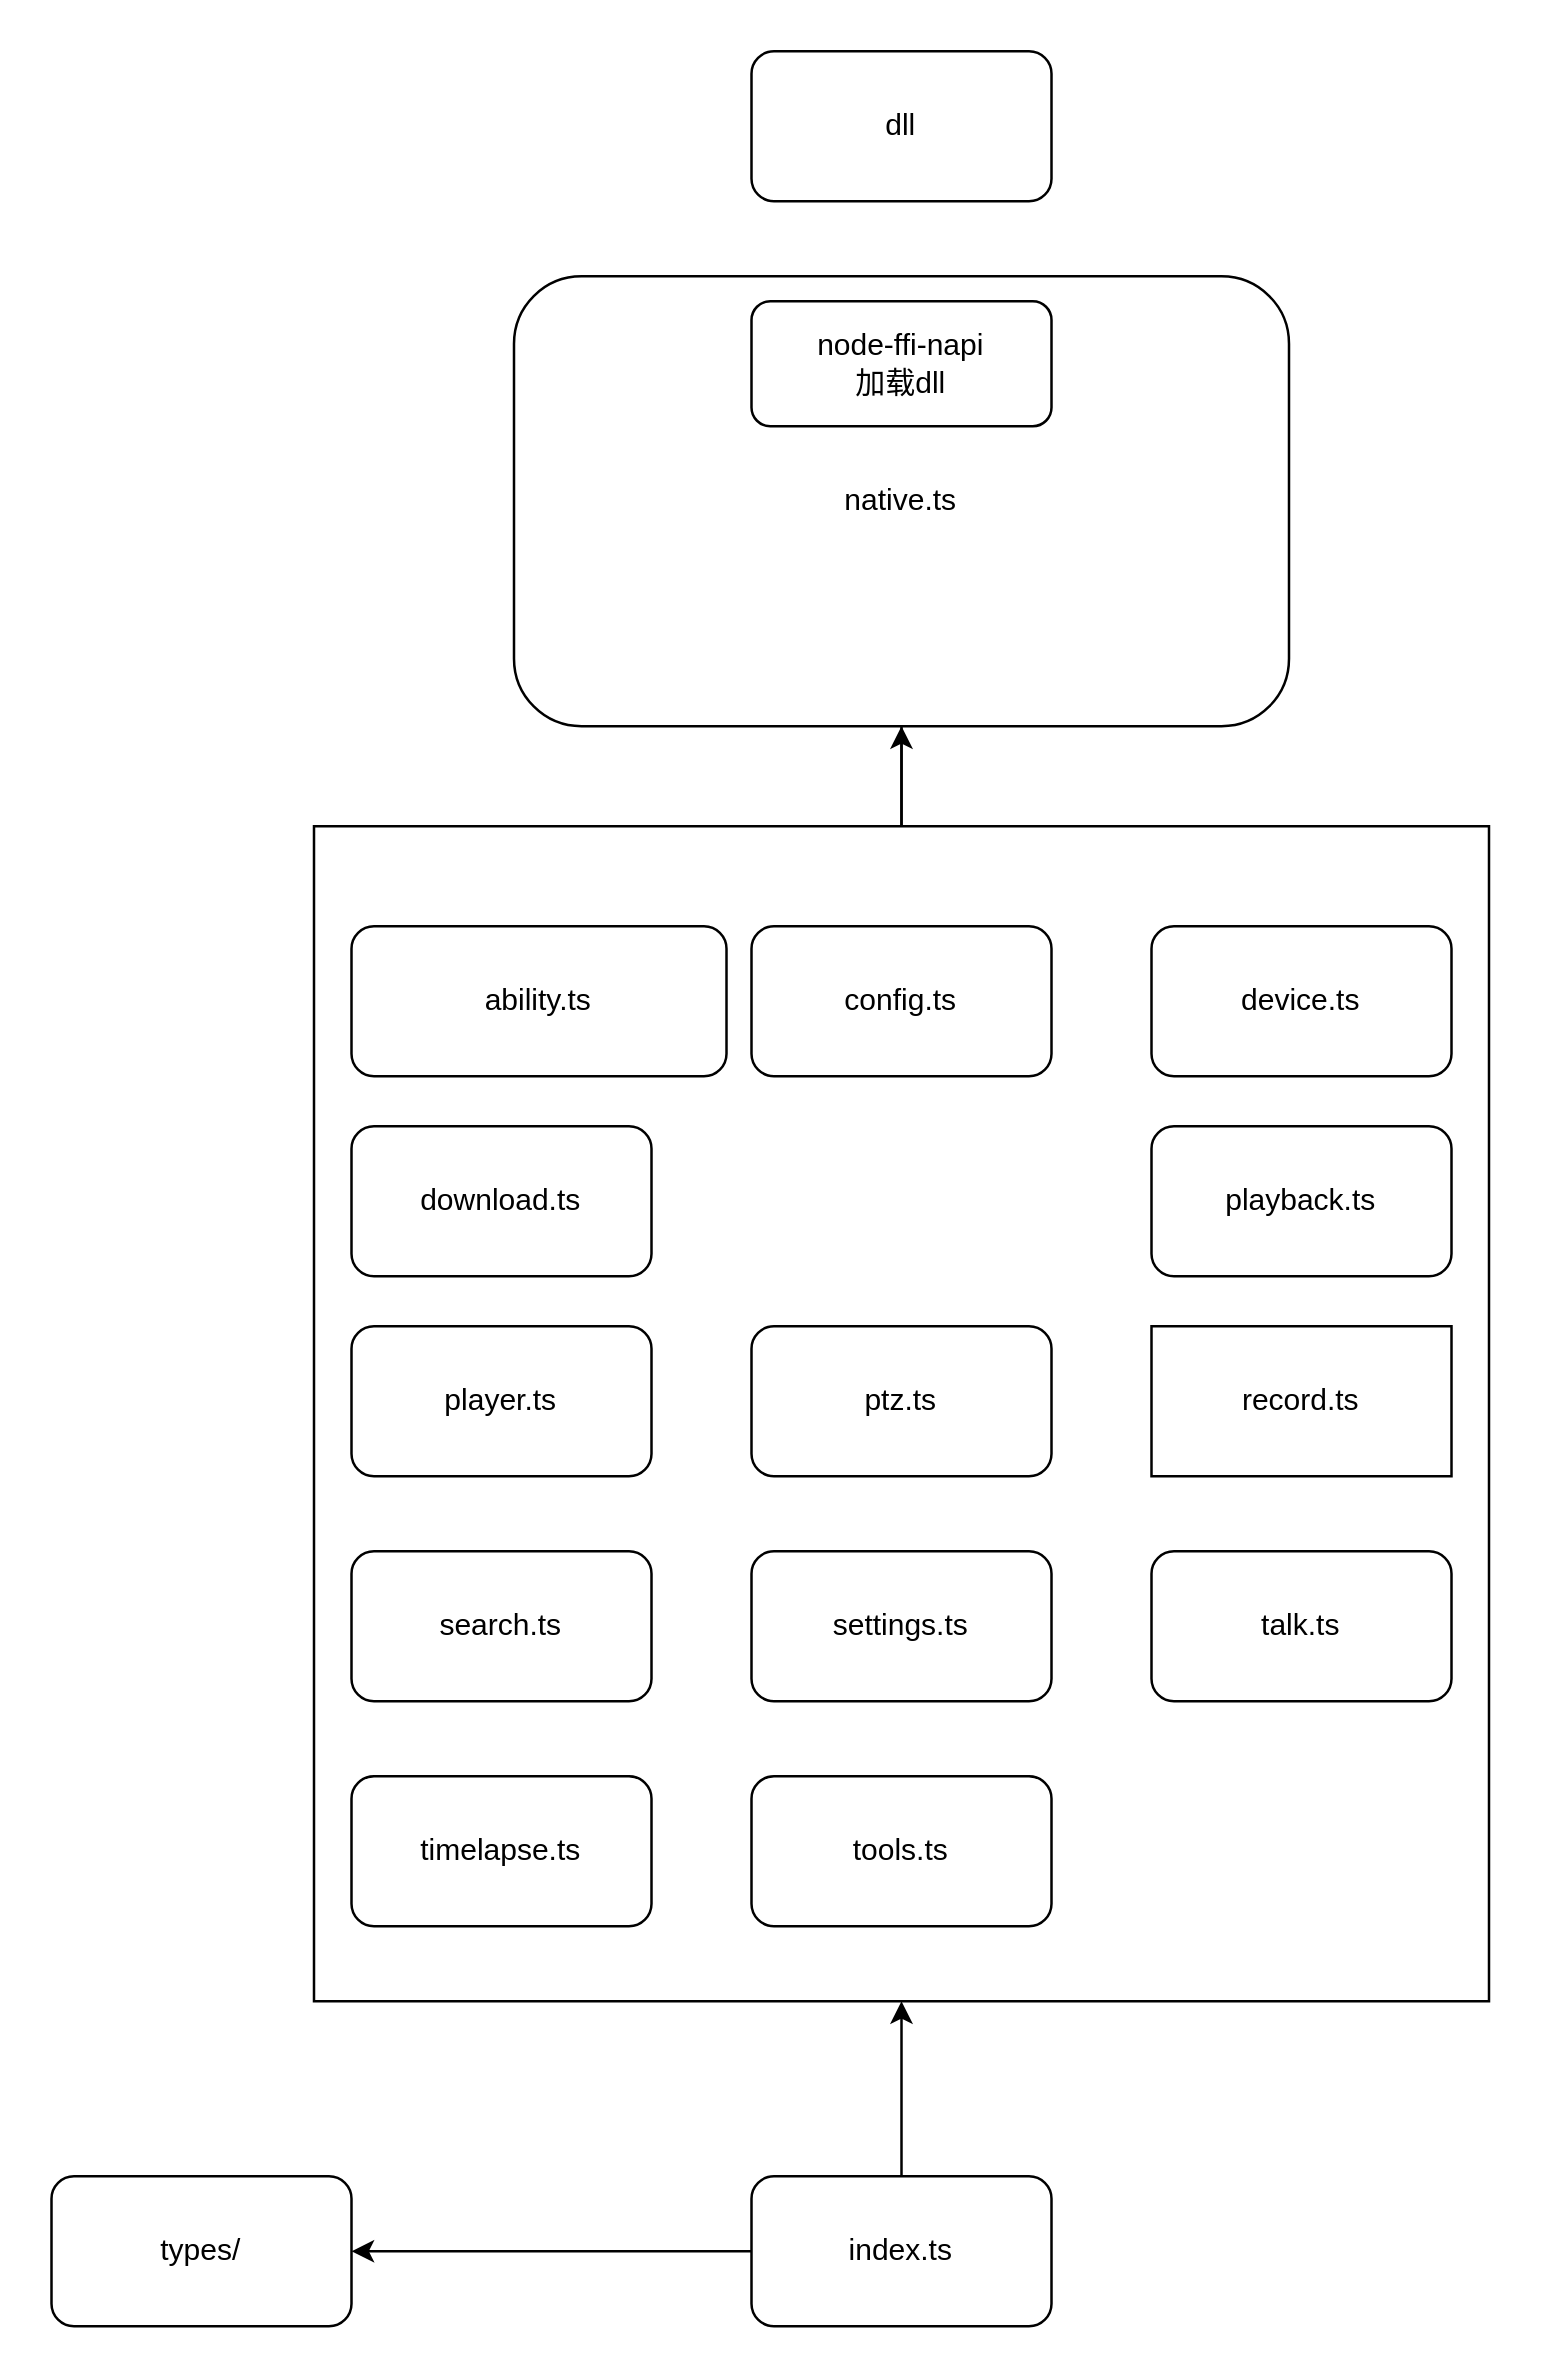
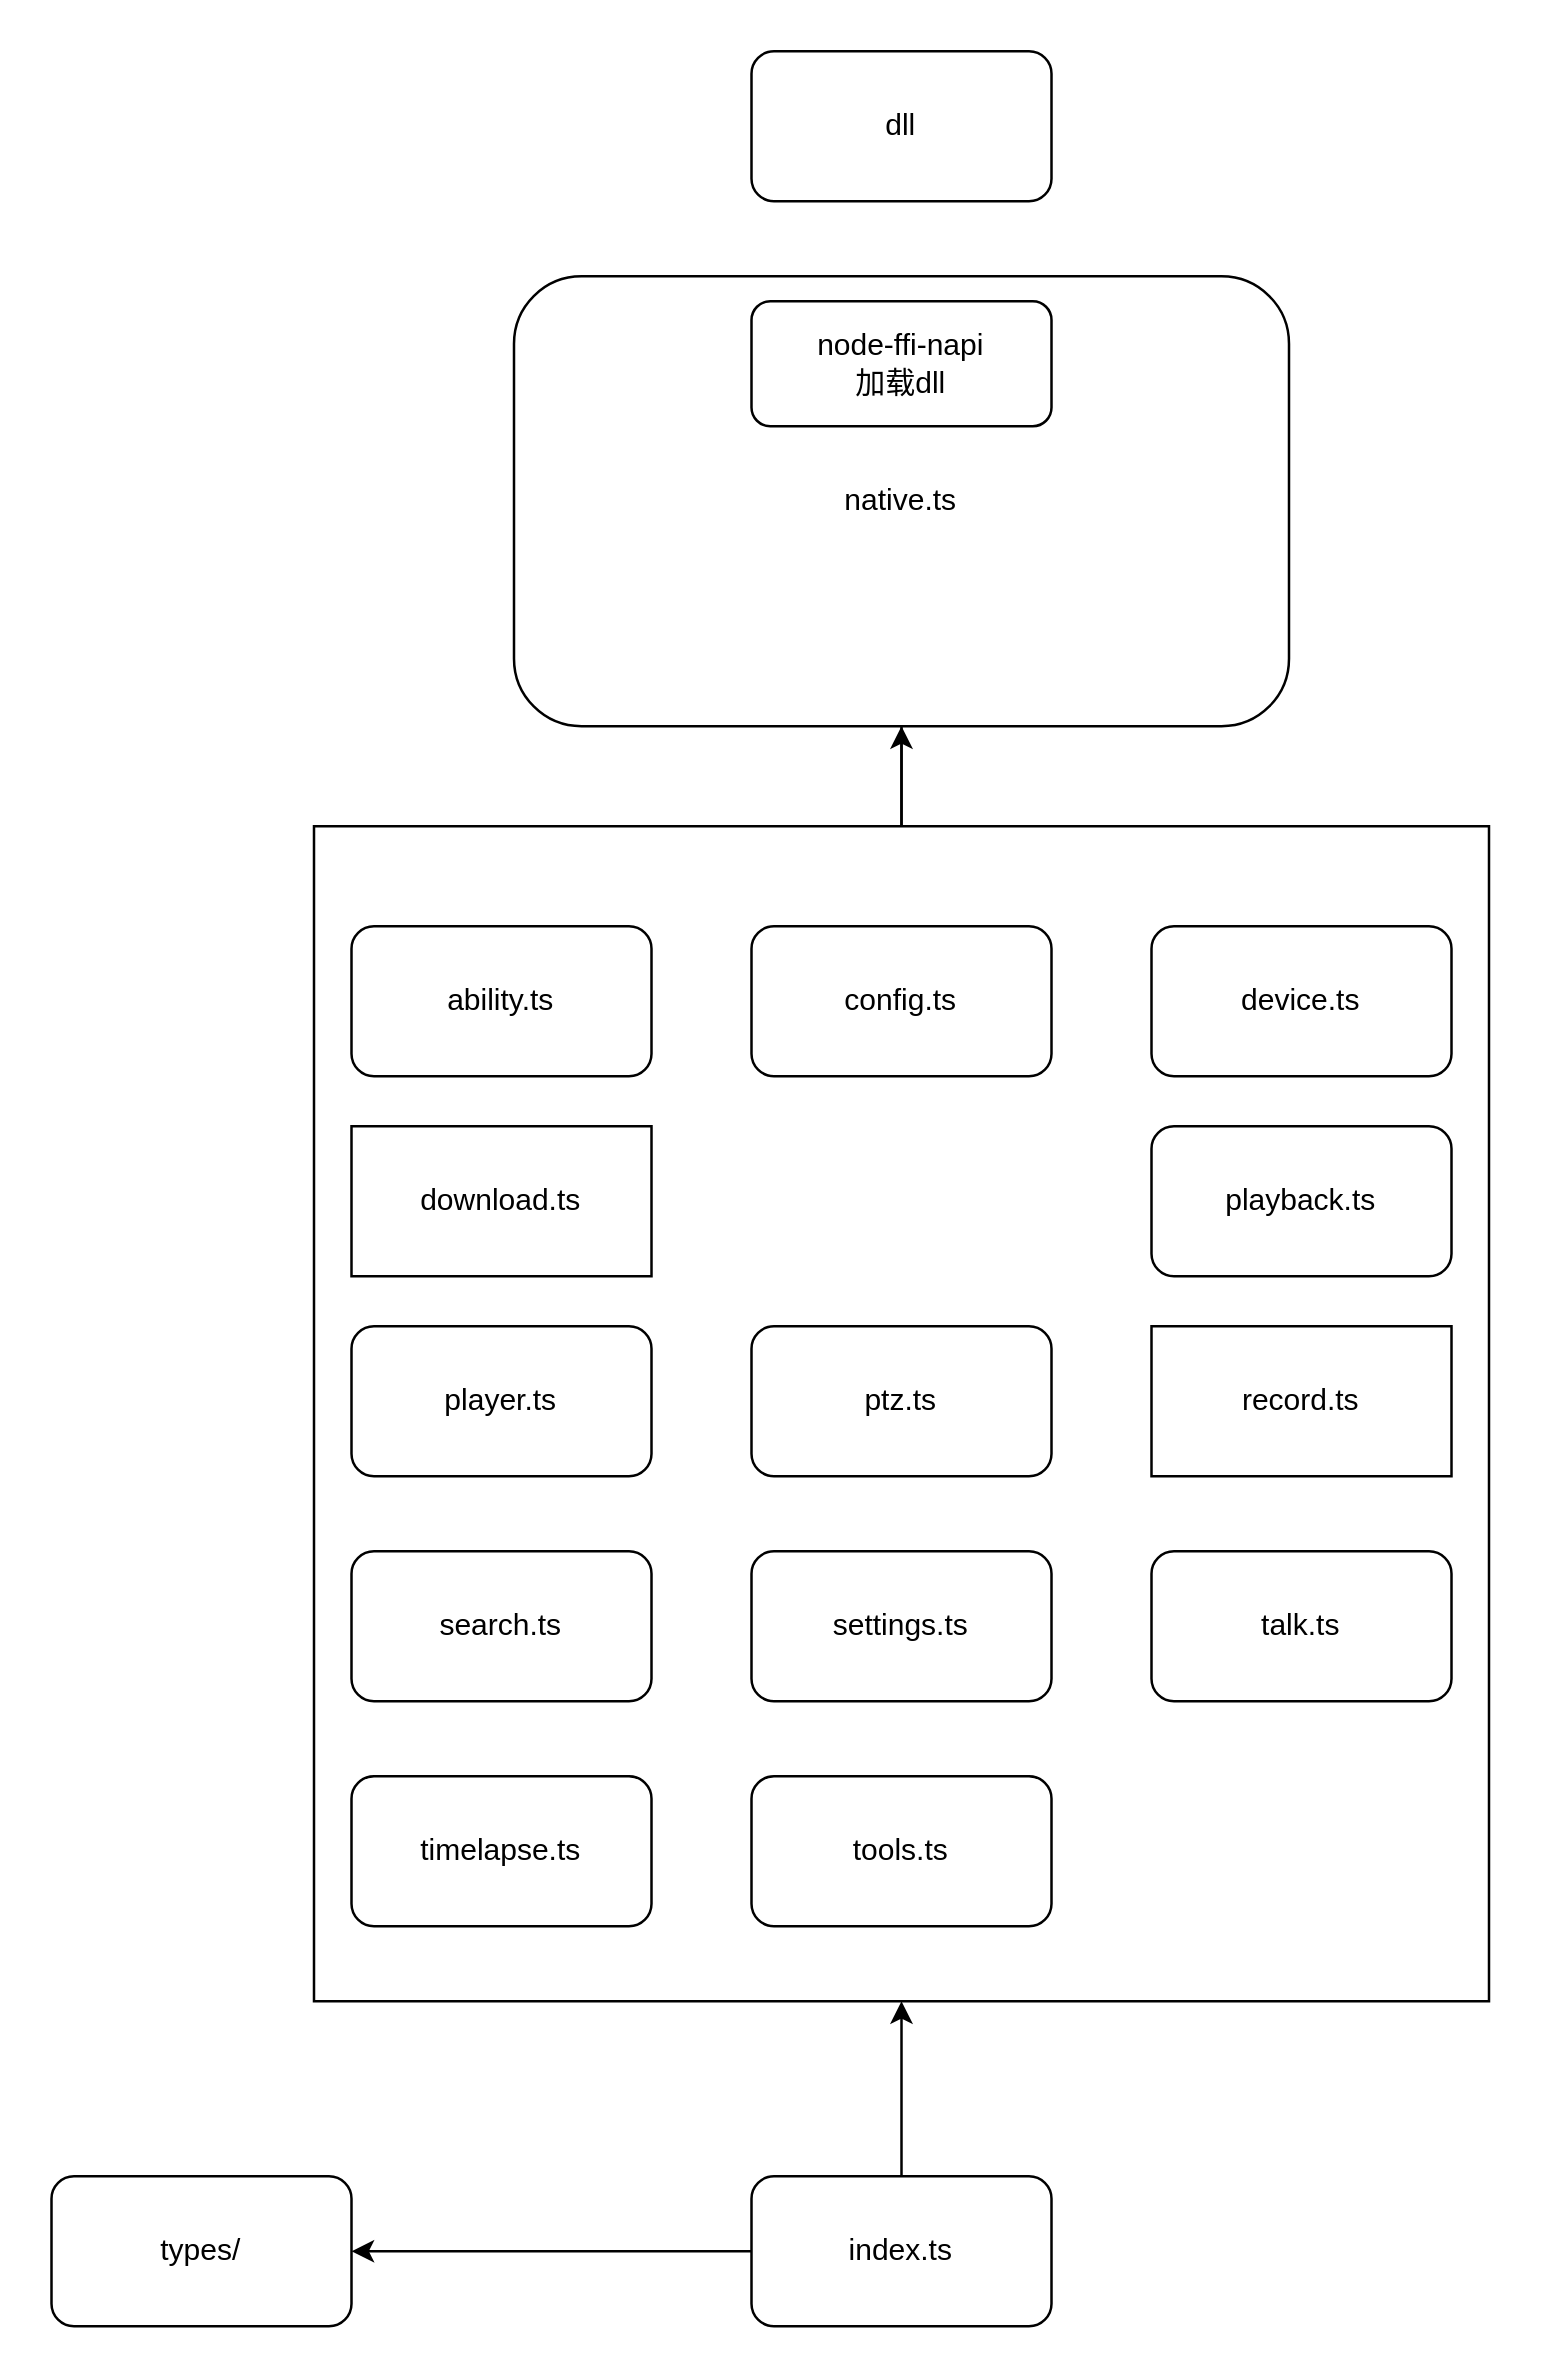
(539, 1001) -> (501, 1001)
(501, 1201) -> (501, 1201)
